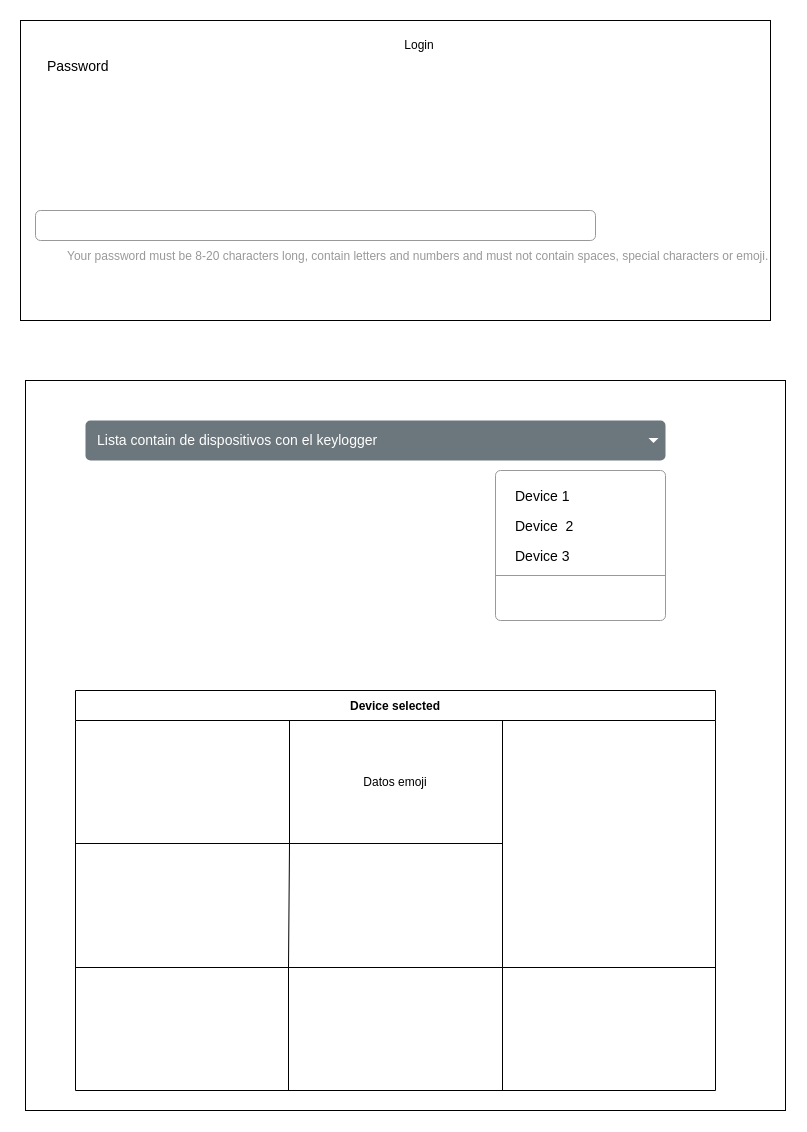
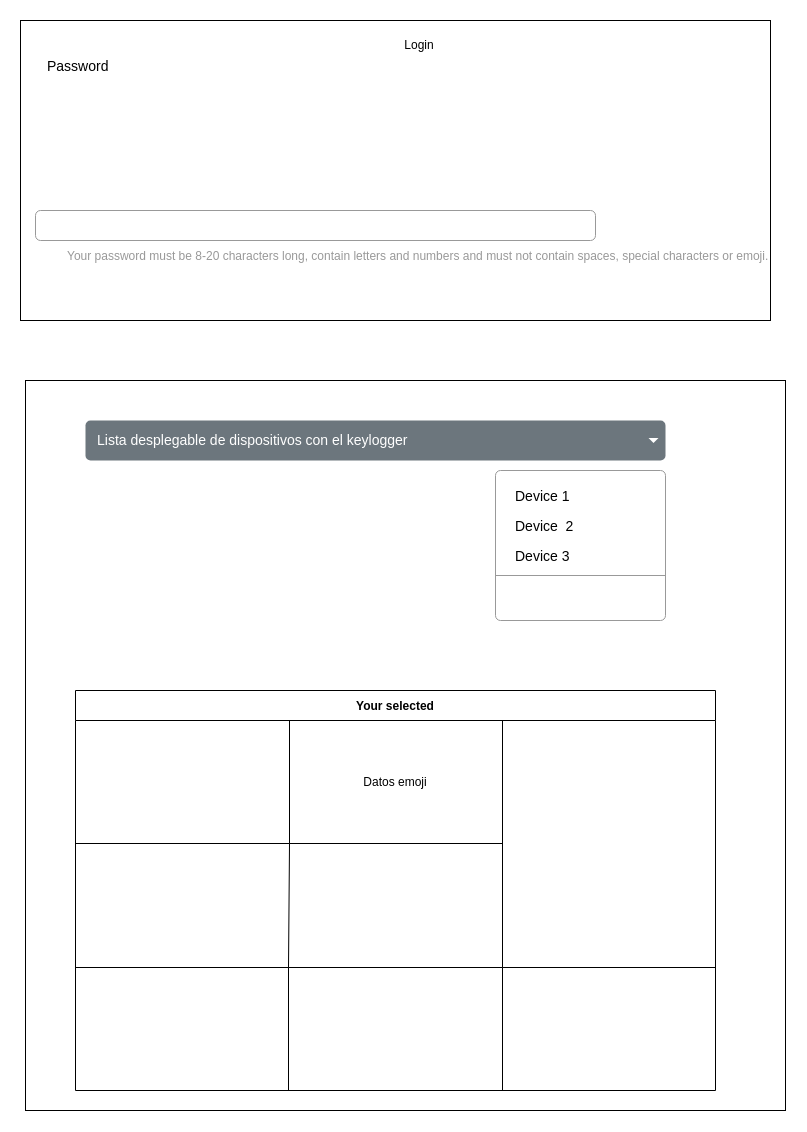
(254, 441) -> (268, 441)
(395, 706) -> (395, 706)
